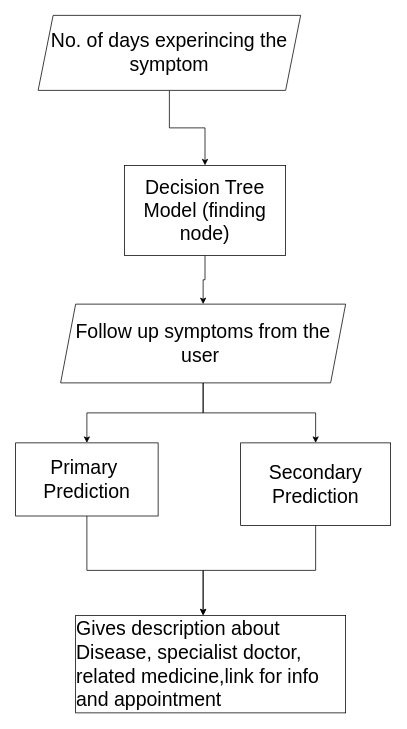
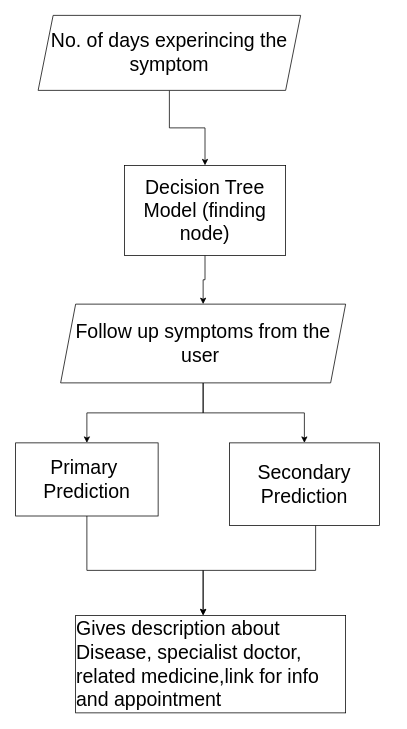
(315, 484) -> (304, 484)
